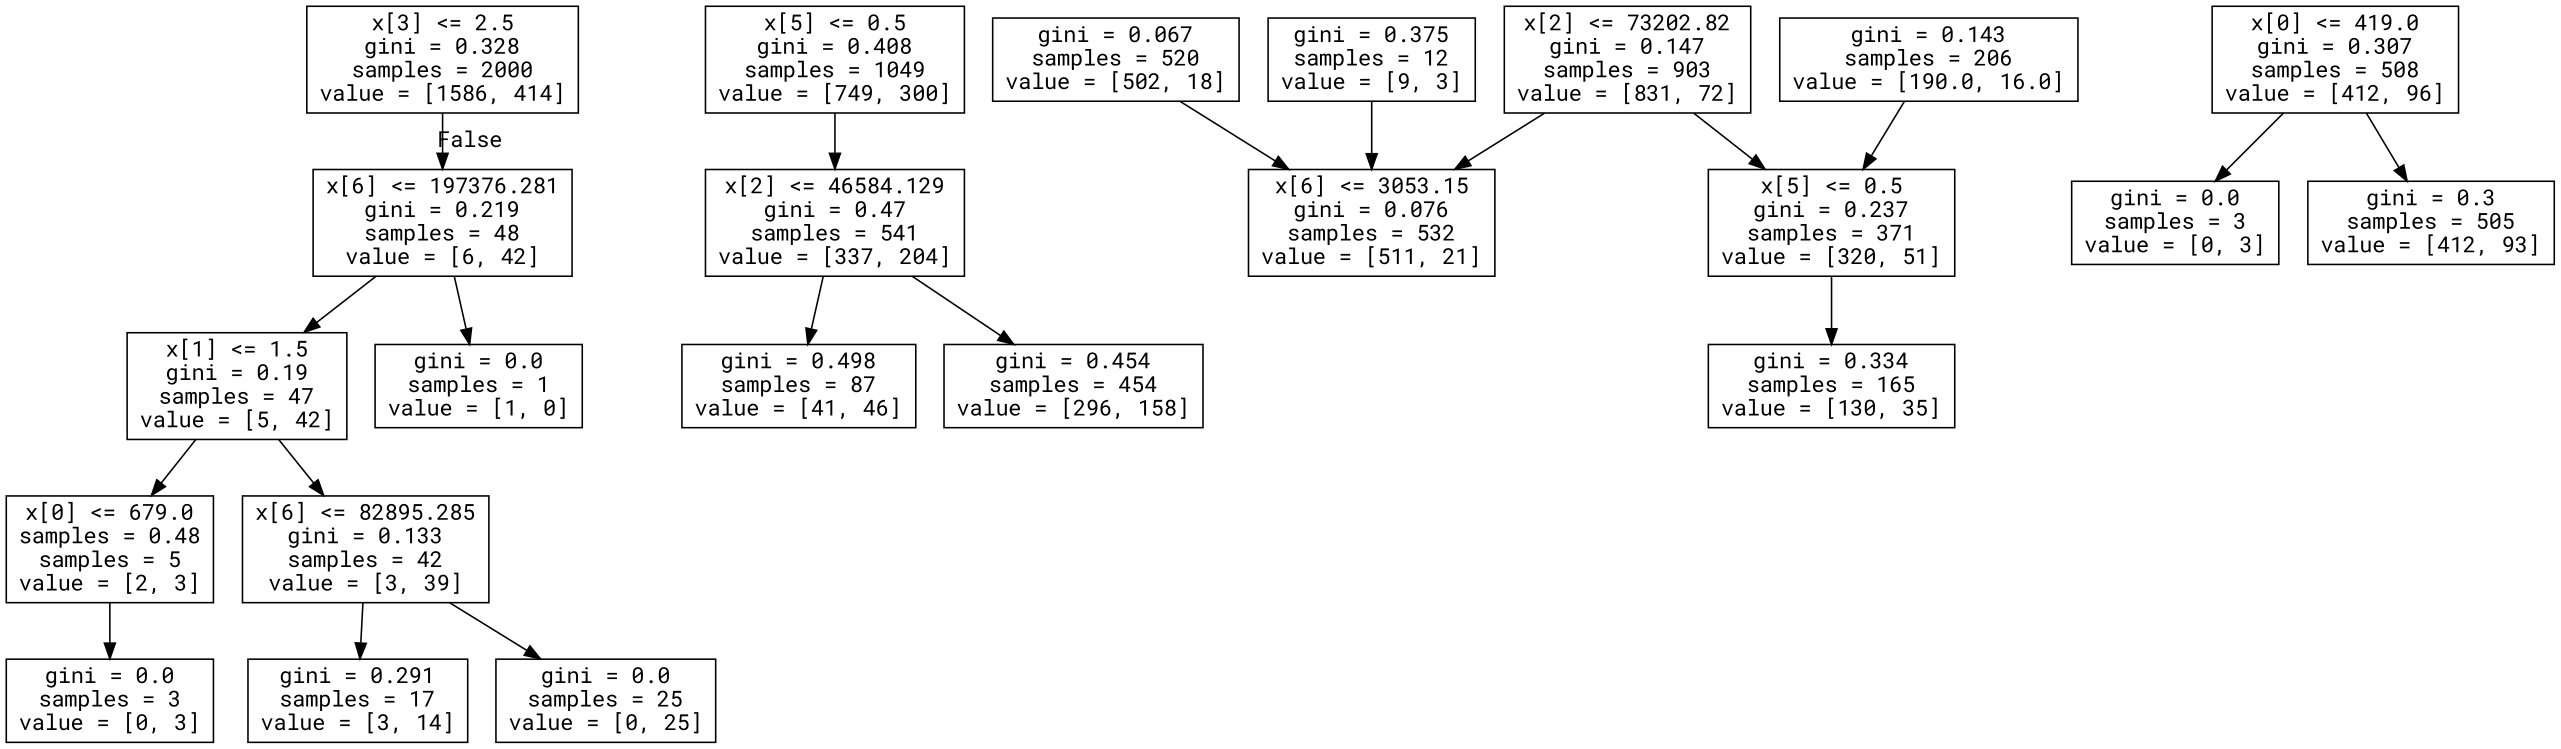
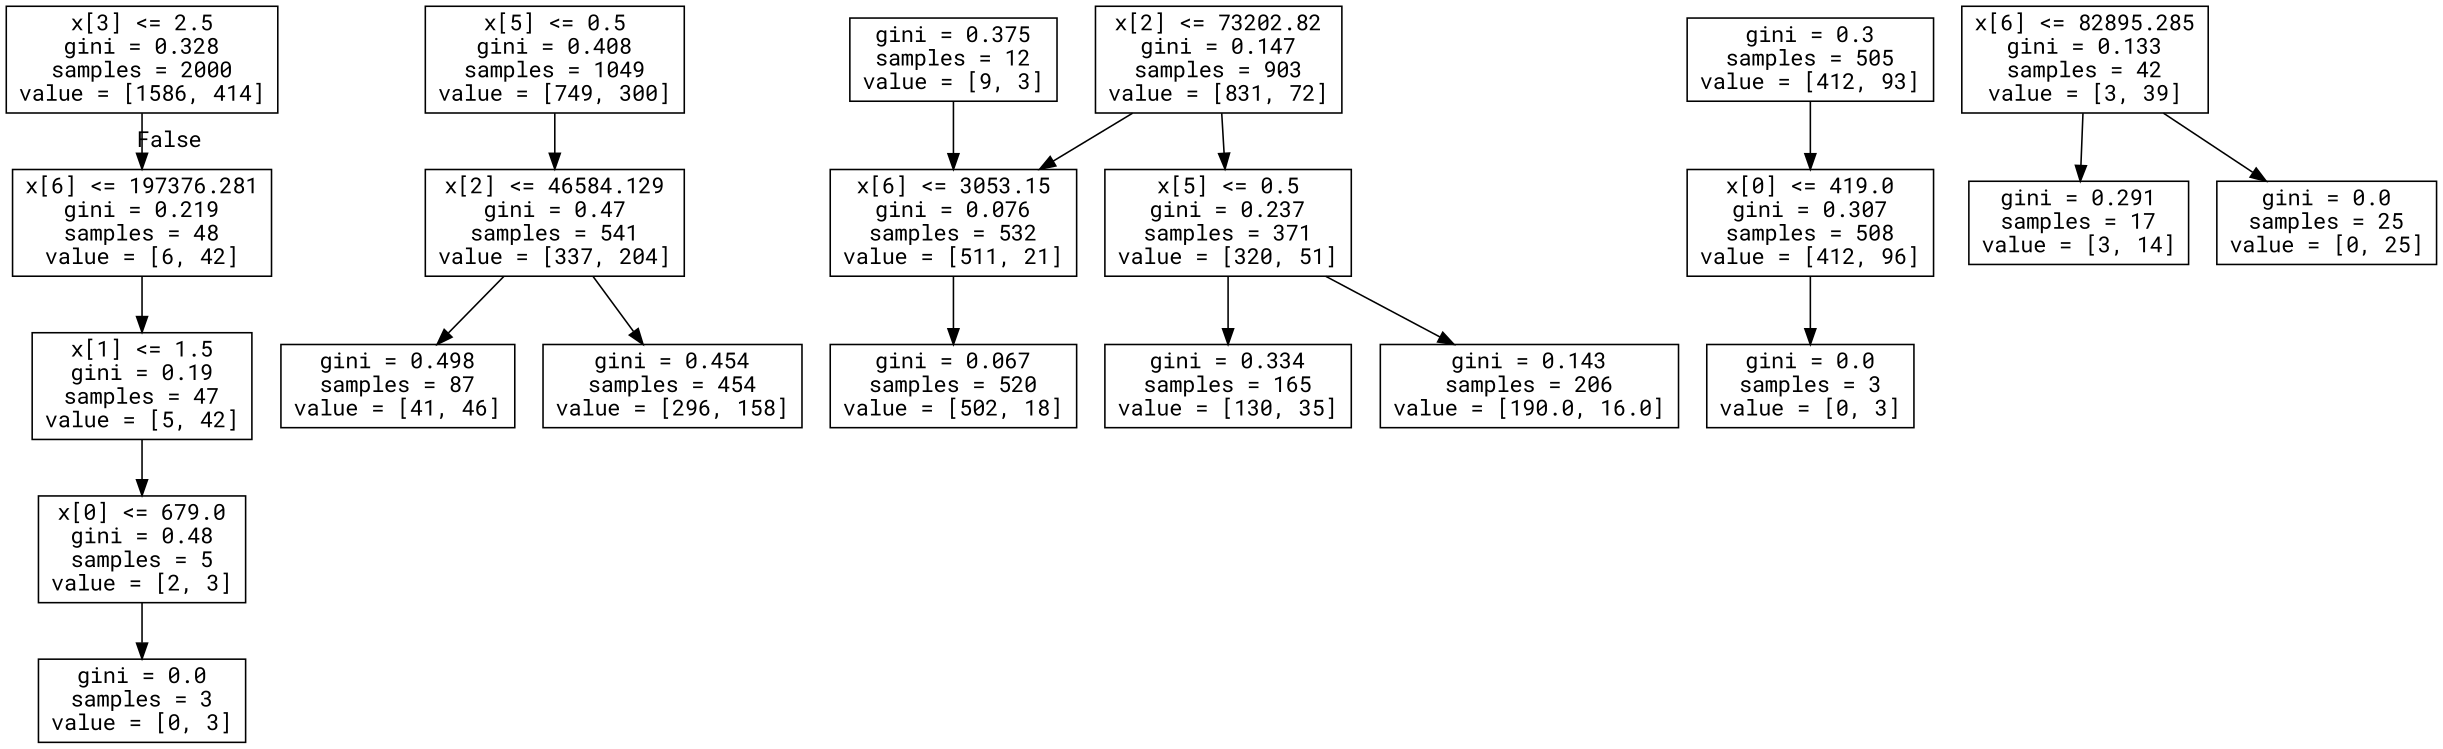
(1888, 129) -> (1383, 307)
(1228, 131) -> (953, 302)
(2383, 140) -> (1810, 128)
(479, 386) -> none
(296, 461) -> none
(110, 549) -> (142, 549)
